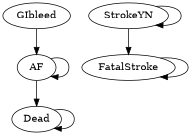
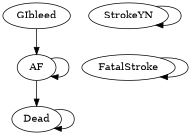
(129, 38) -> none
